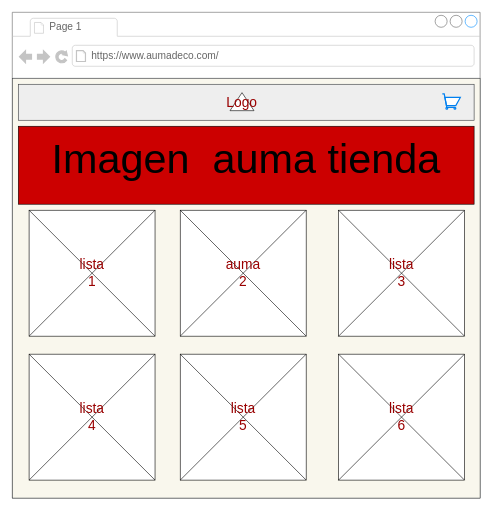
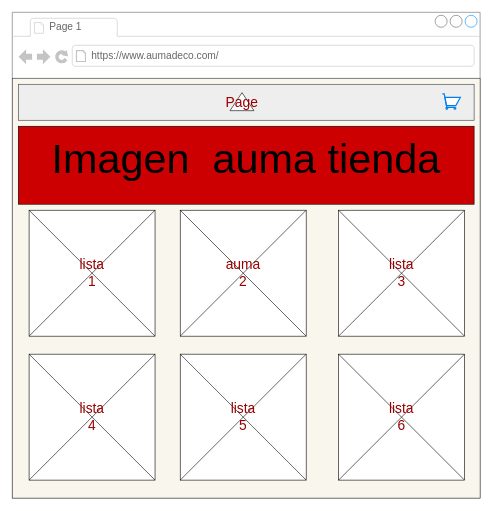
(242, 102) -> (242, 102)
